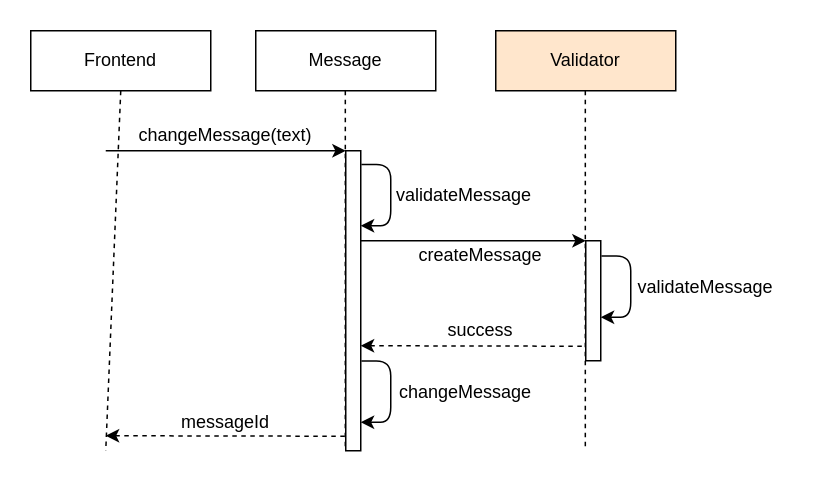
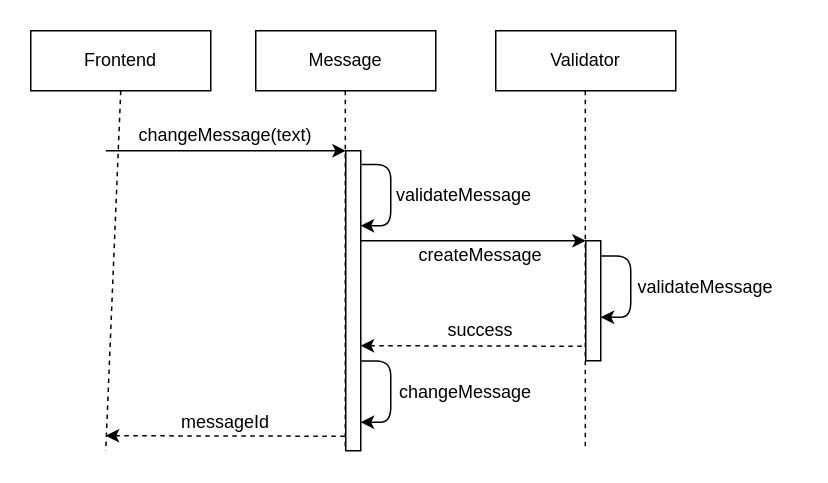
(586, 61) -> (586, 61)
